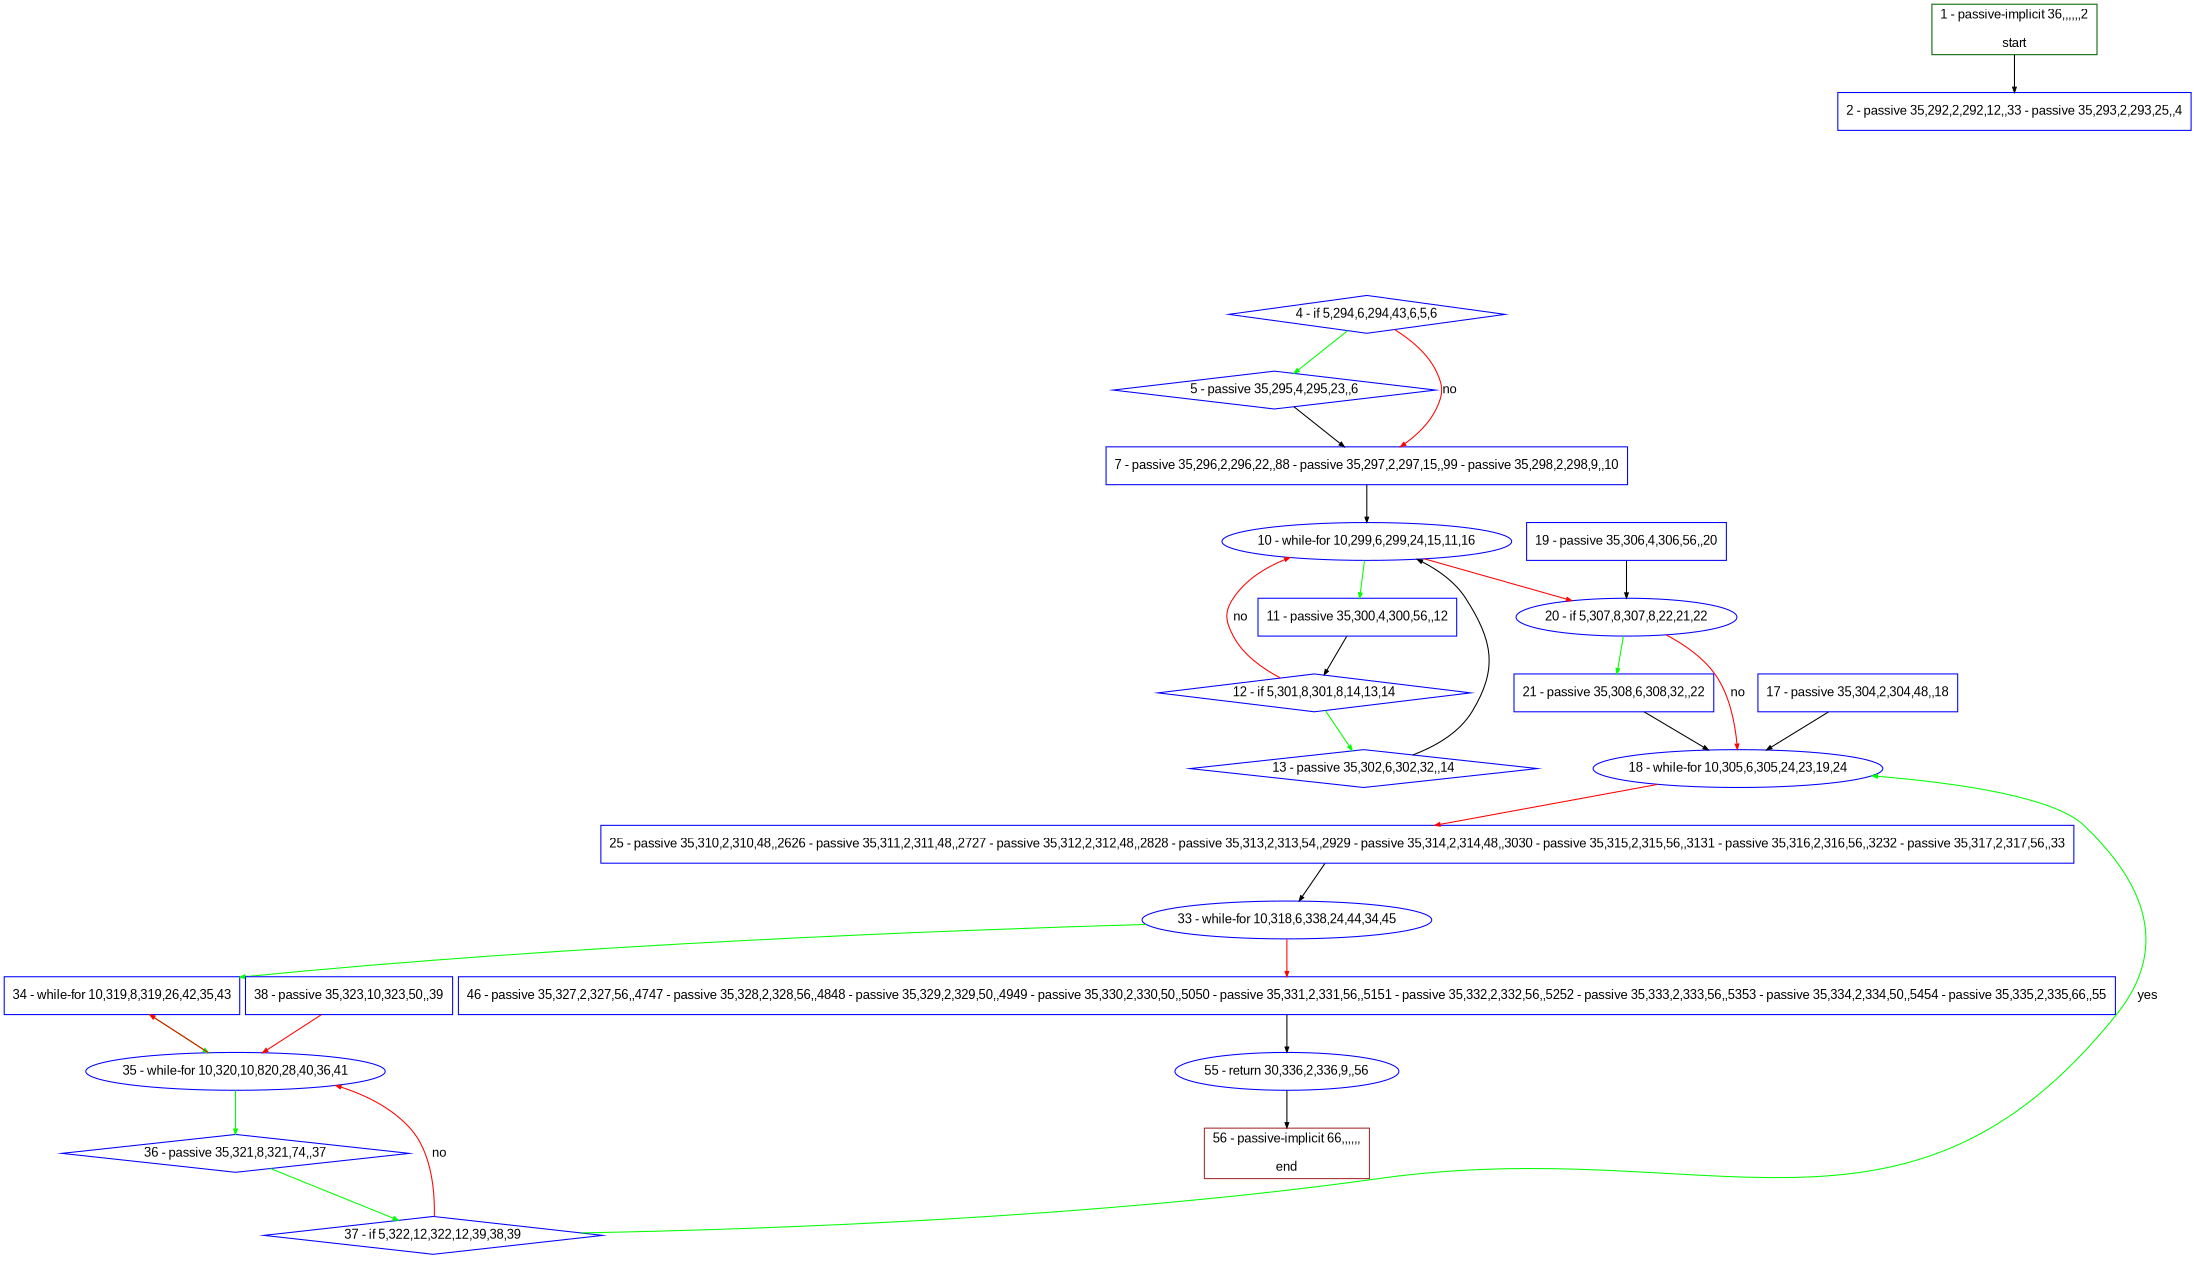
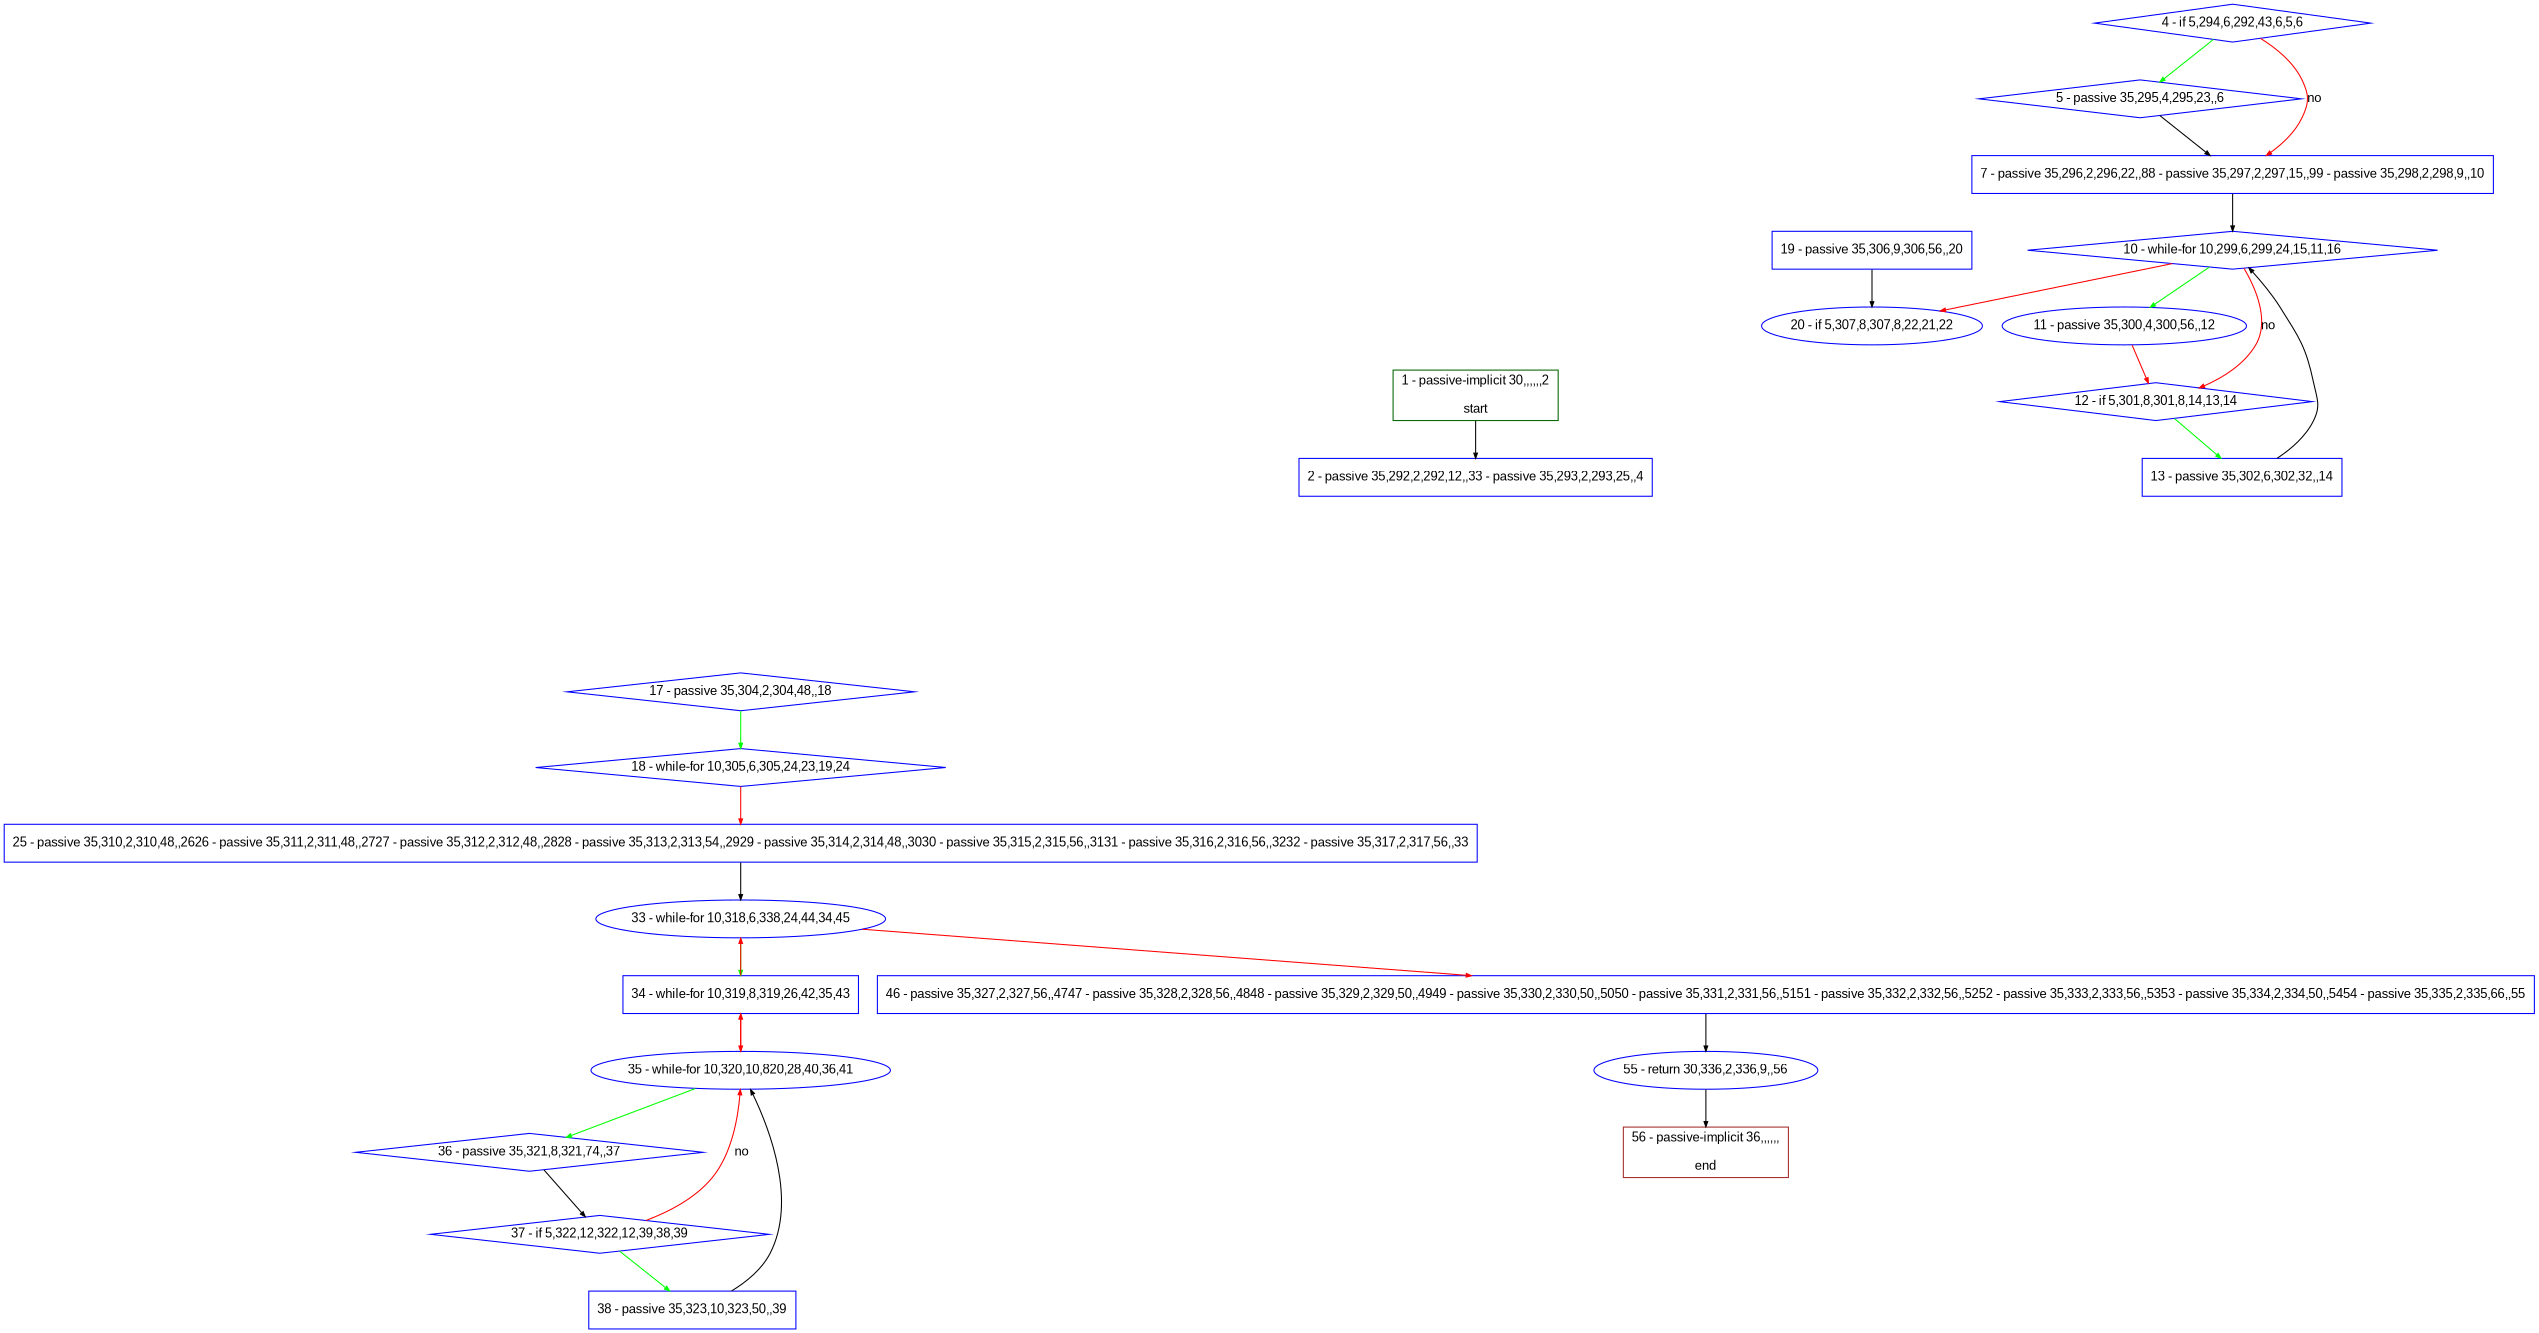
(2014, 29) -> (1476, 395)
(1367, 314) -> (2233, 23)
(1367, 541) -> (2233, 250)
(1626, 541) -> (1872, 250)
(1227, 616) -> (2259, 338)
(1357, 617) -> (2124, 326)
(1337, 653) -> (2139, 362)
(1718, 679) -> none
(1614, 693) -> none
(1858, 693) -> (741, 692)
(1800, 730) -> (741, 727)
(1364, 769) -> (2242, 477)
(1738, 769) -> (741, 768)
none -> (741, 960)
(177, 1032) -> (741, 1030)
(294, 1032) -> (781, 1200)
(1287, 1153) -> (1706, 1152)
(1588, 1170) -> (643, 1269)
(332, 1193) -> (563, 1191)
